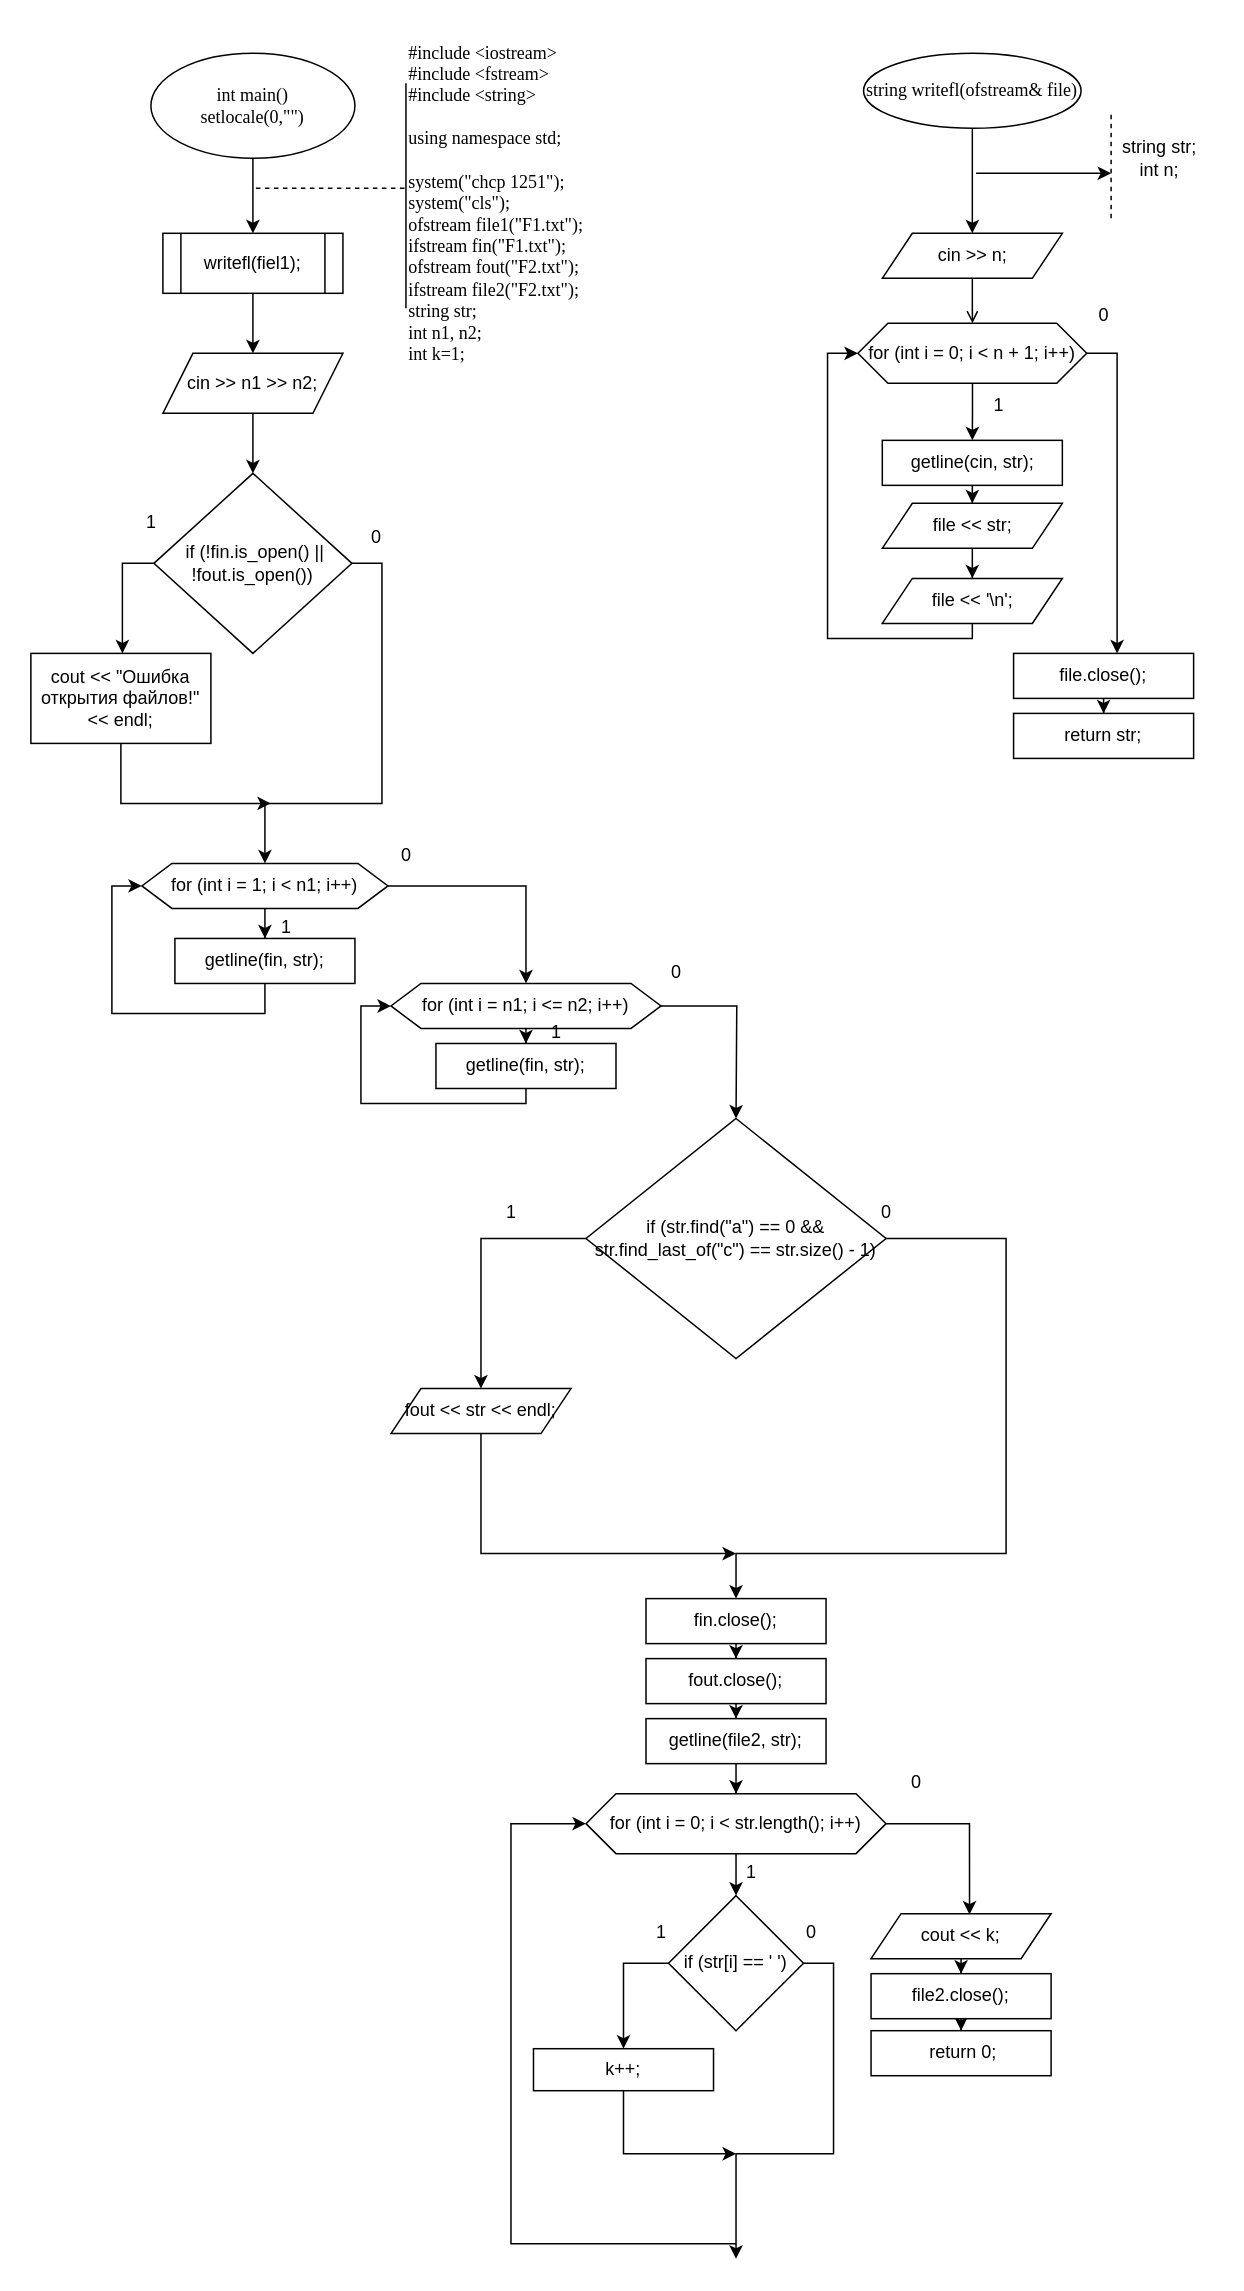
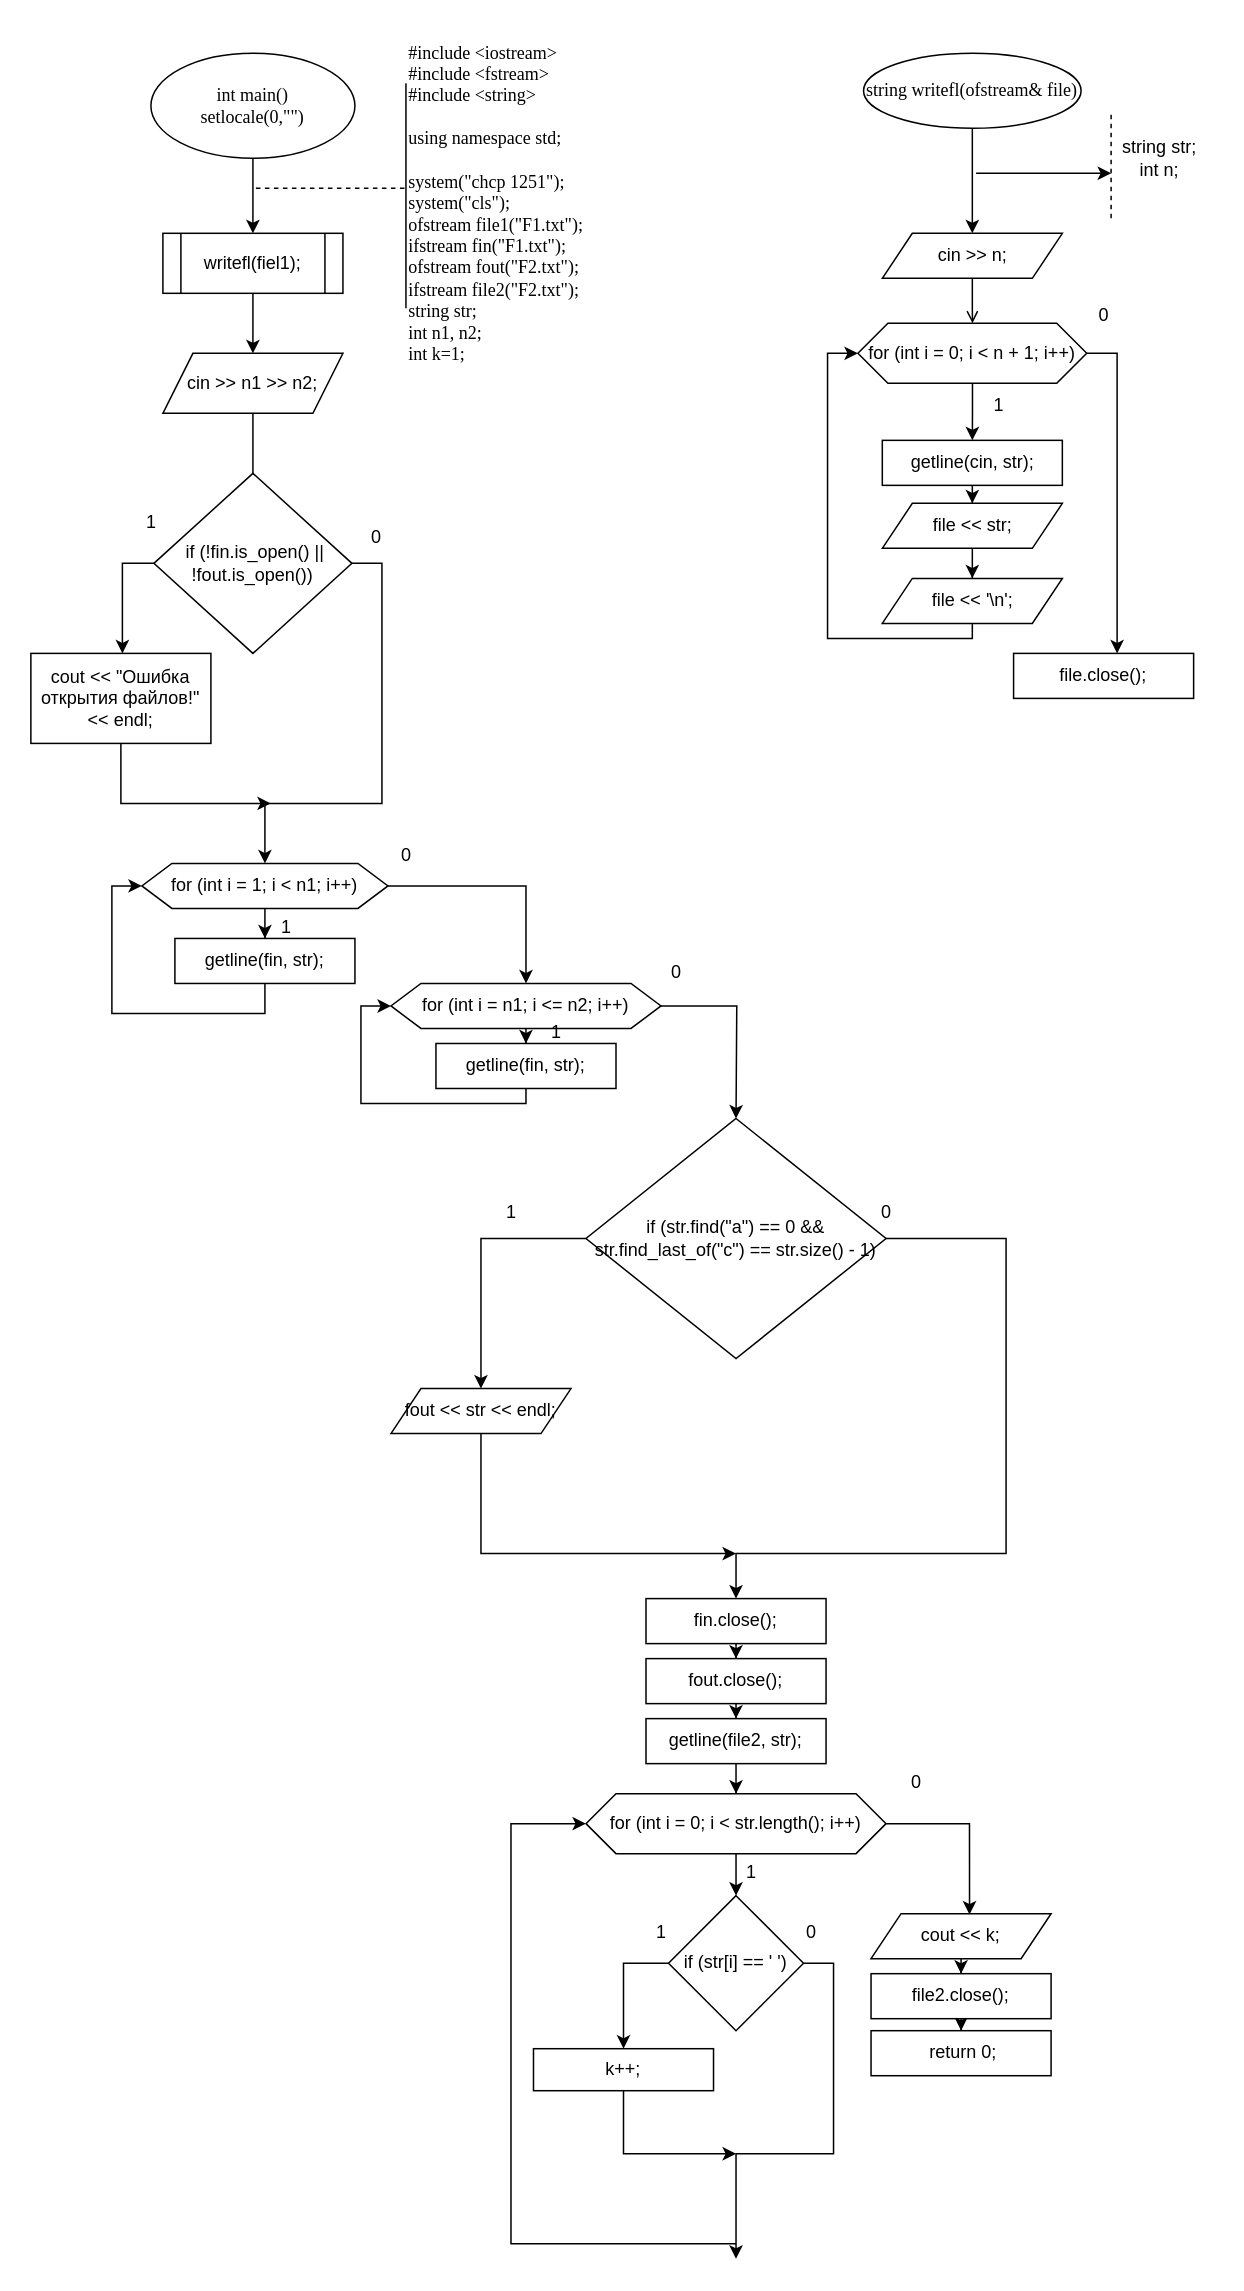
(253, 462) -> (253, 466)
(1103, 706) -> none
(1103, 736) -> none
